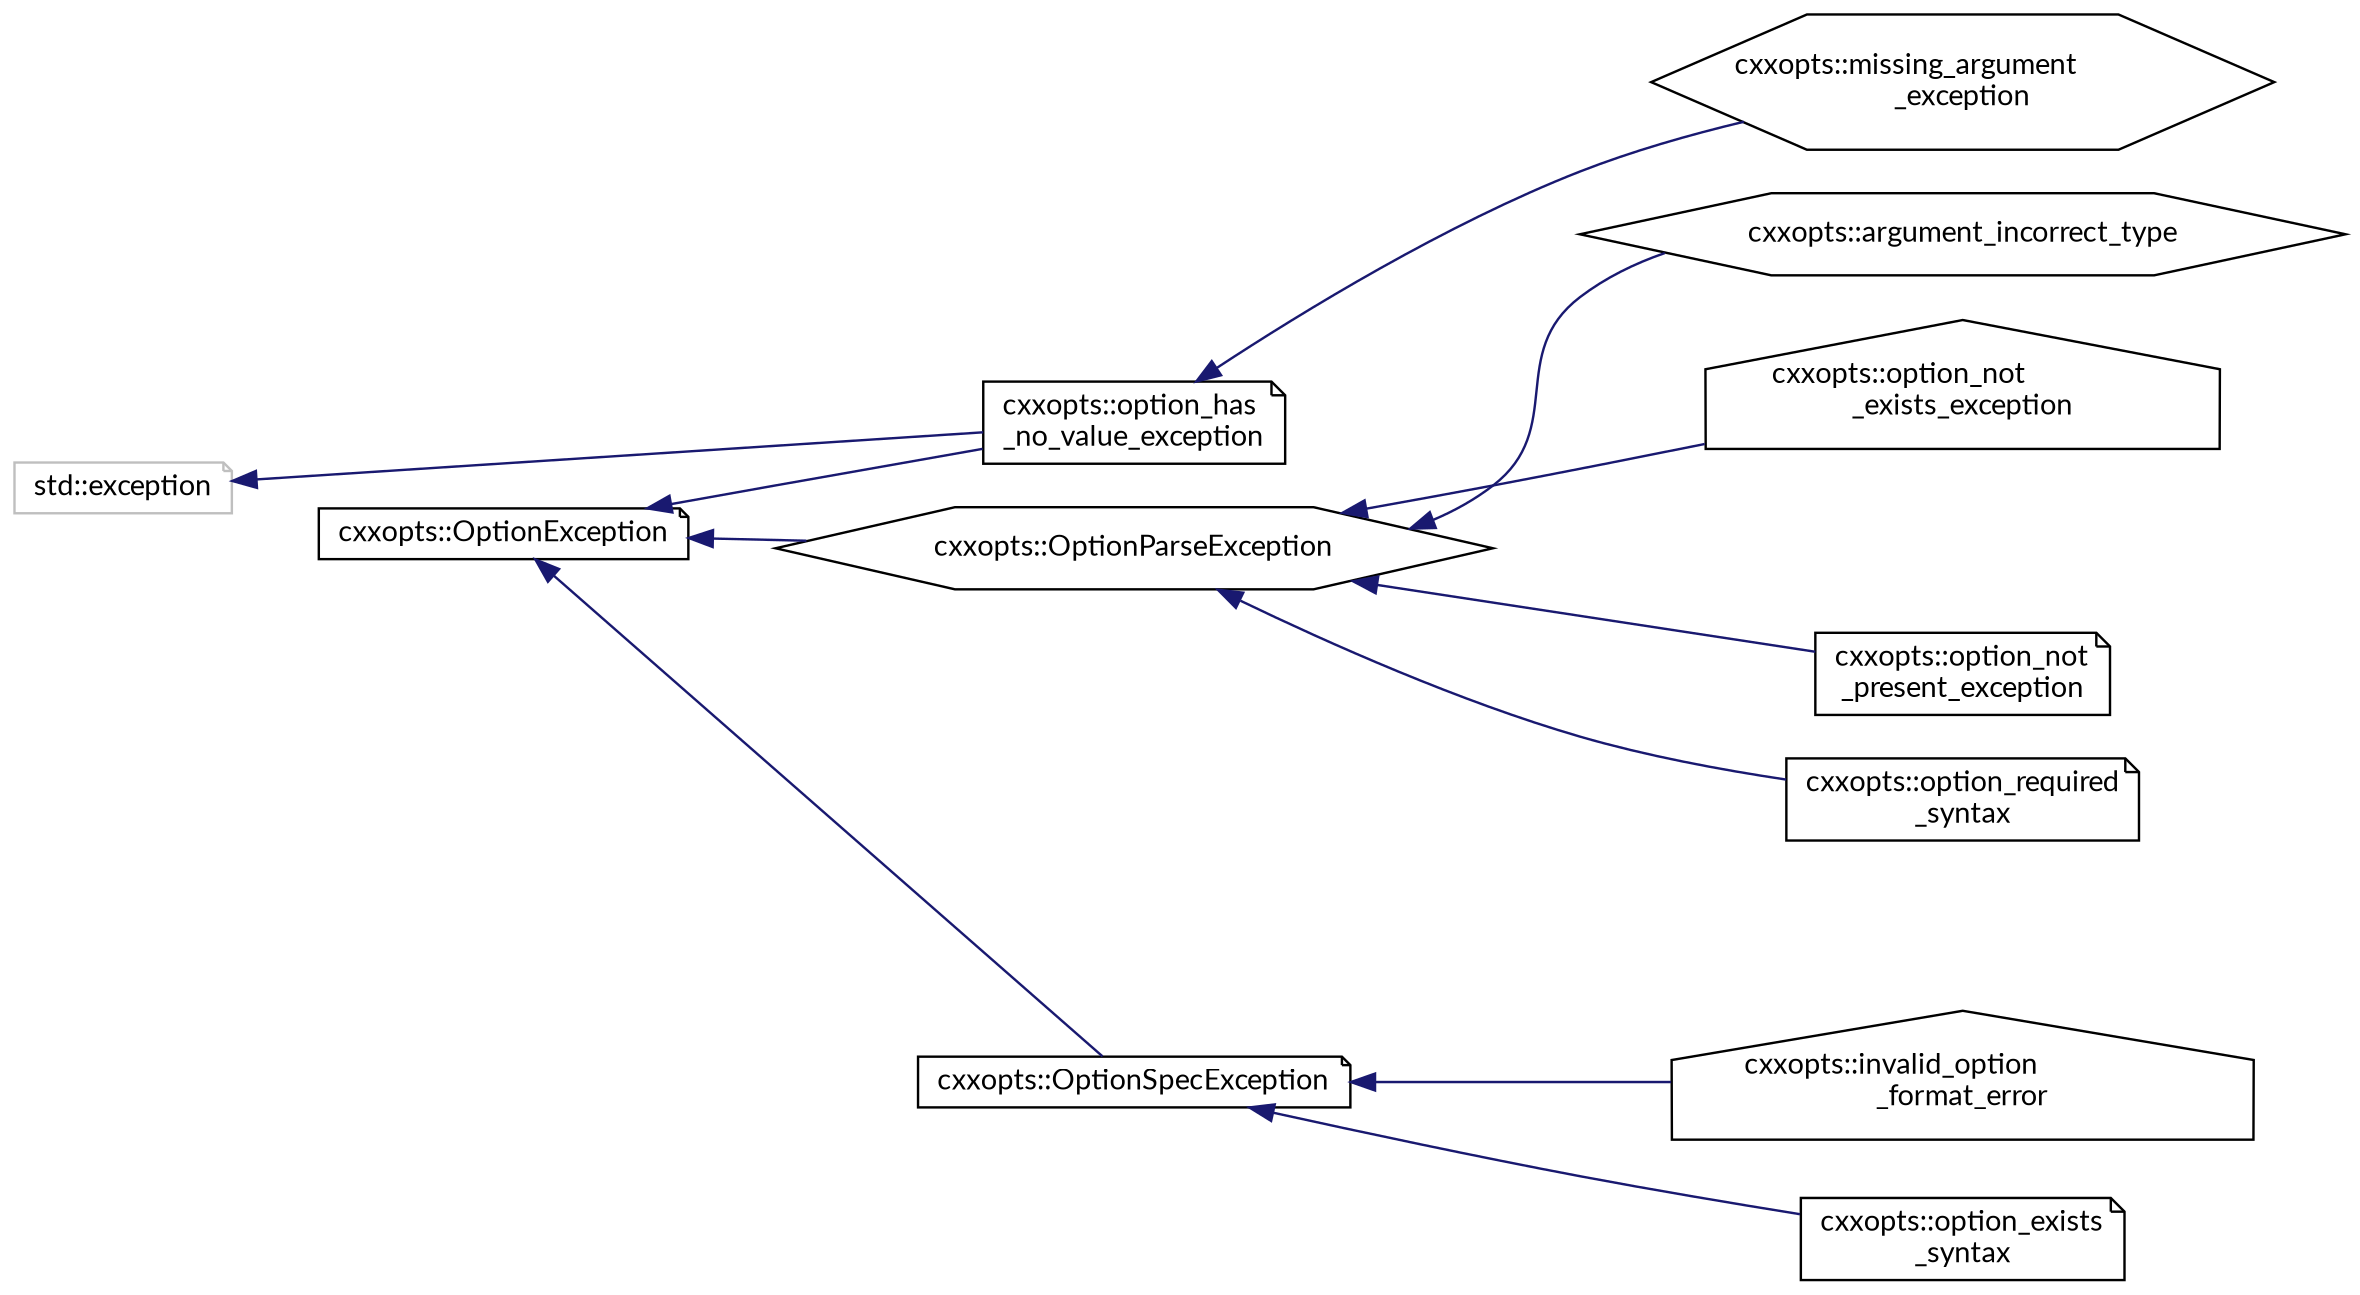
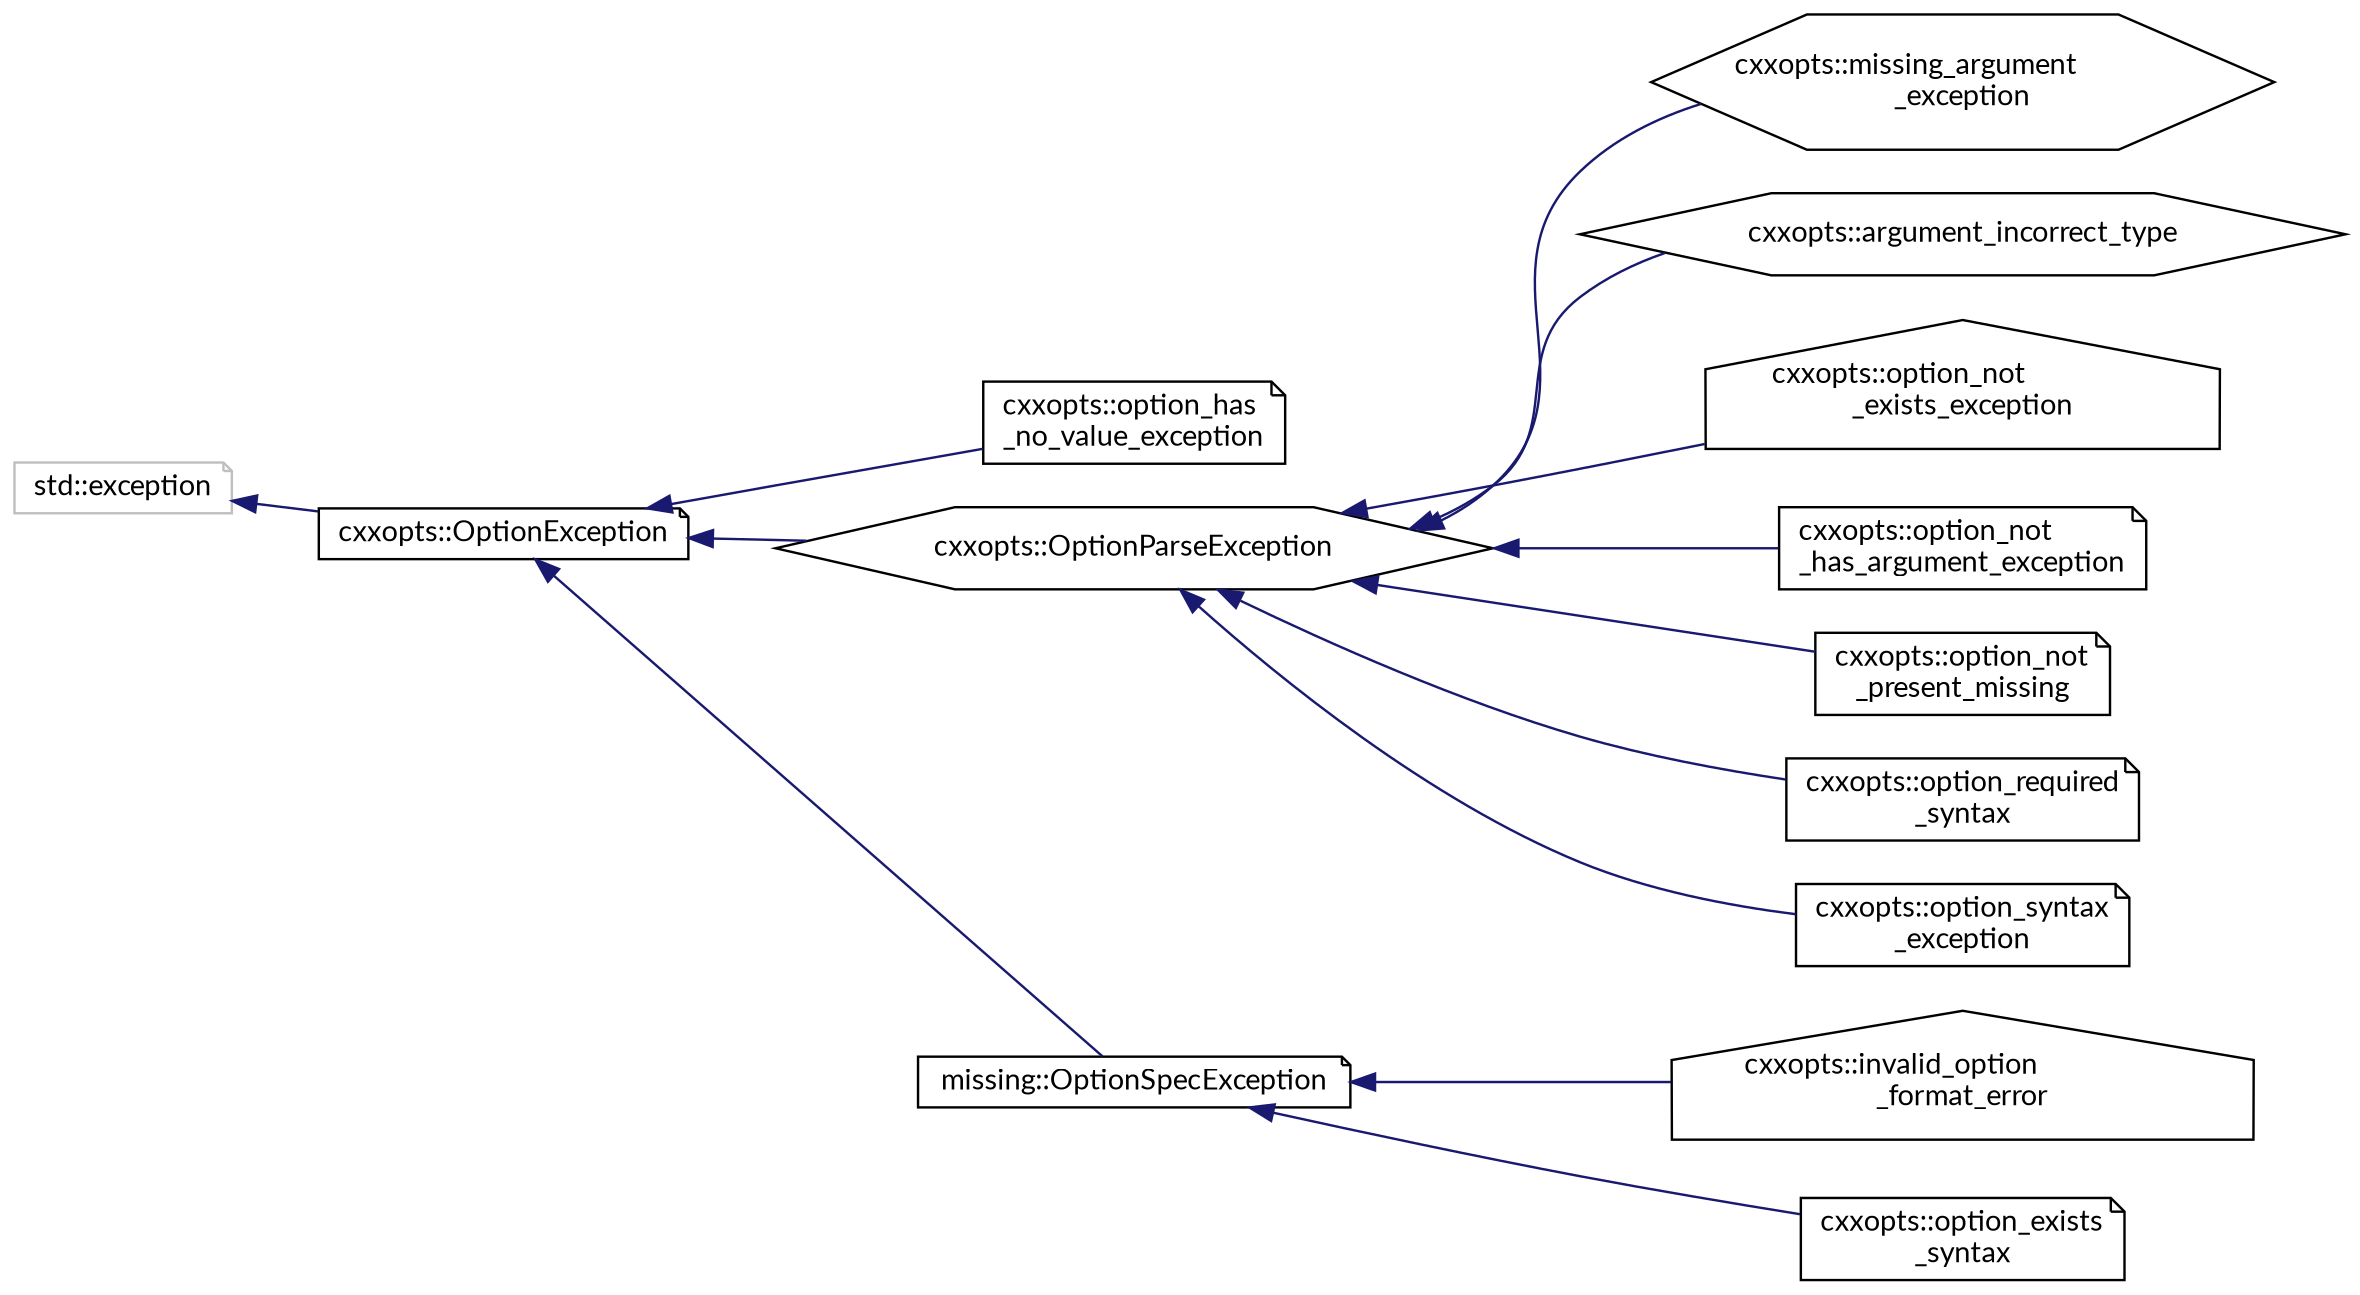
(1470, 221) -> (1535, 291)
(620, 456) -> (288, 508)
none -> (1963, 548)
(1963, 674) -> (1963, 674)
none -> (1963, 925)
(1134, 1082) -> (1134, 1082)
